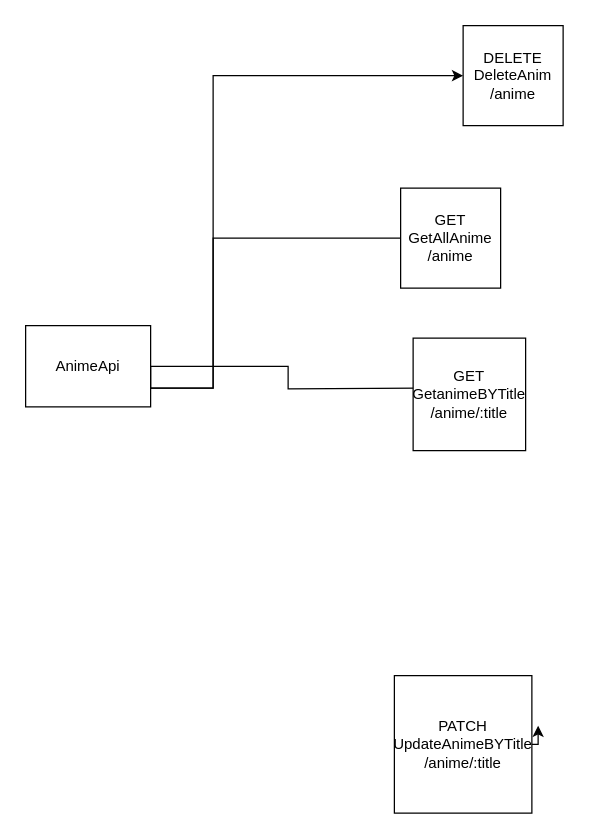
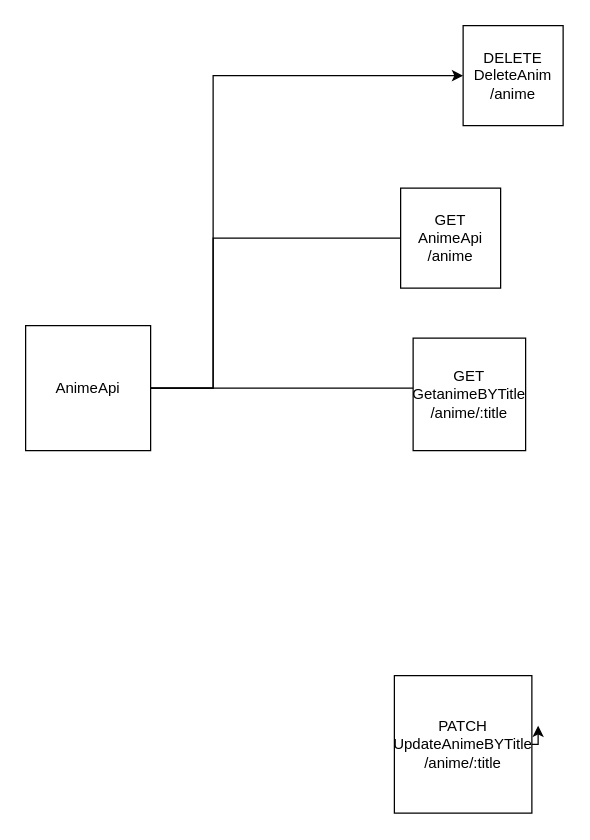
(451, 238) -> (451, 238)
(88, 366) -> (88, 388)
